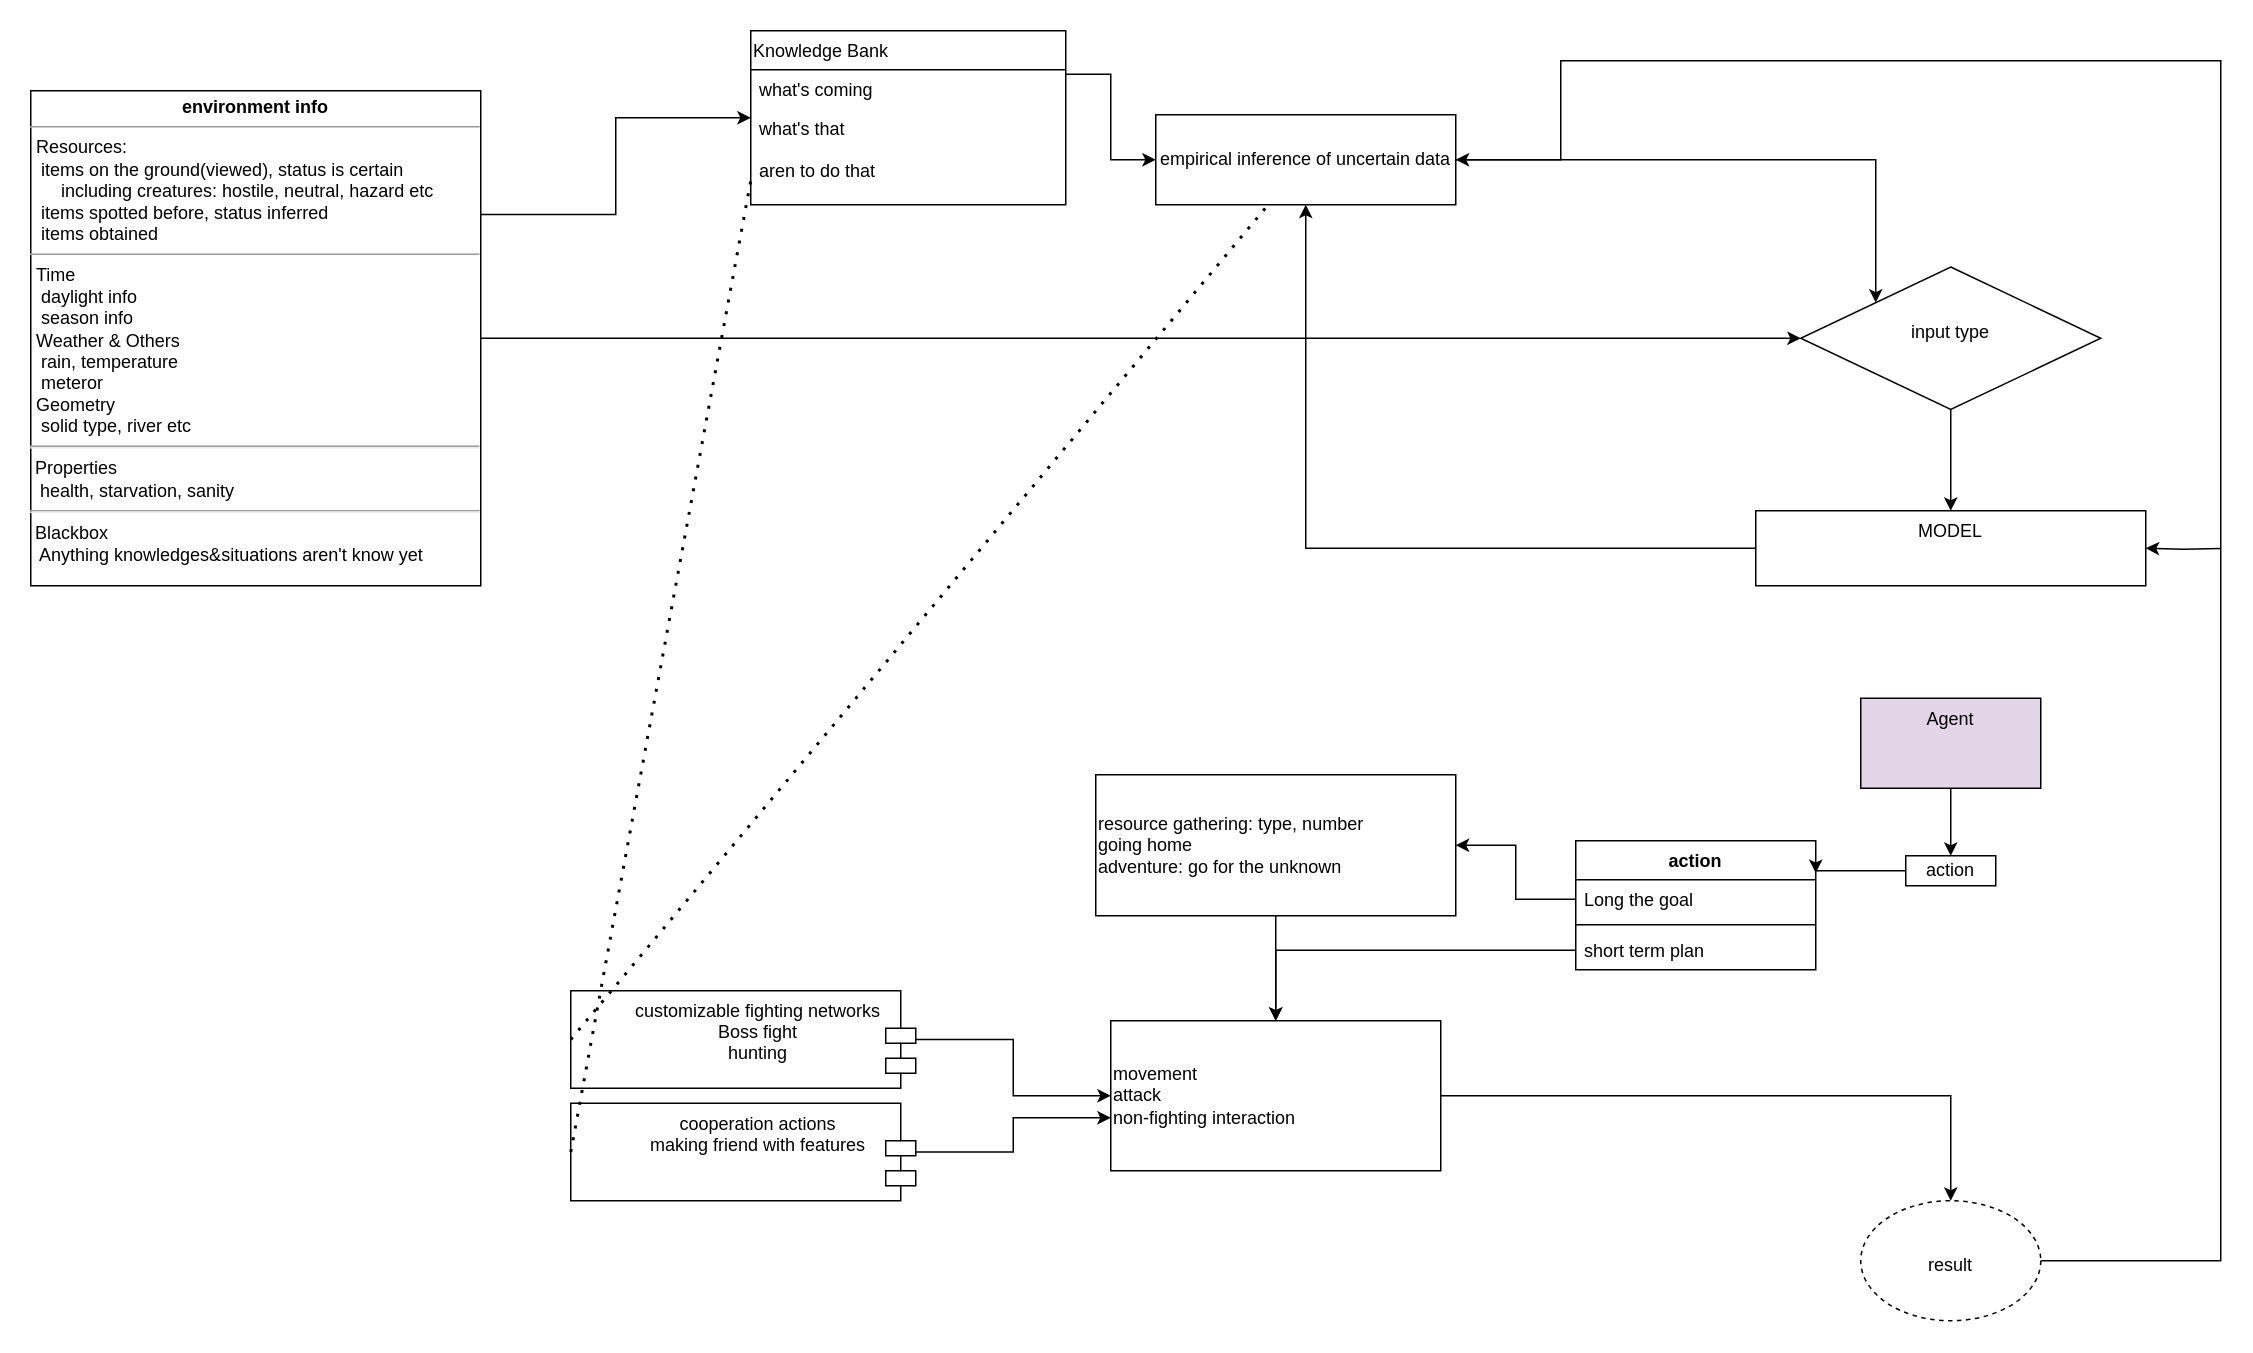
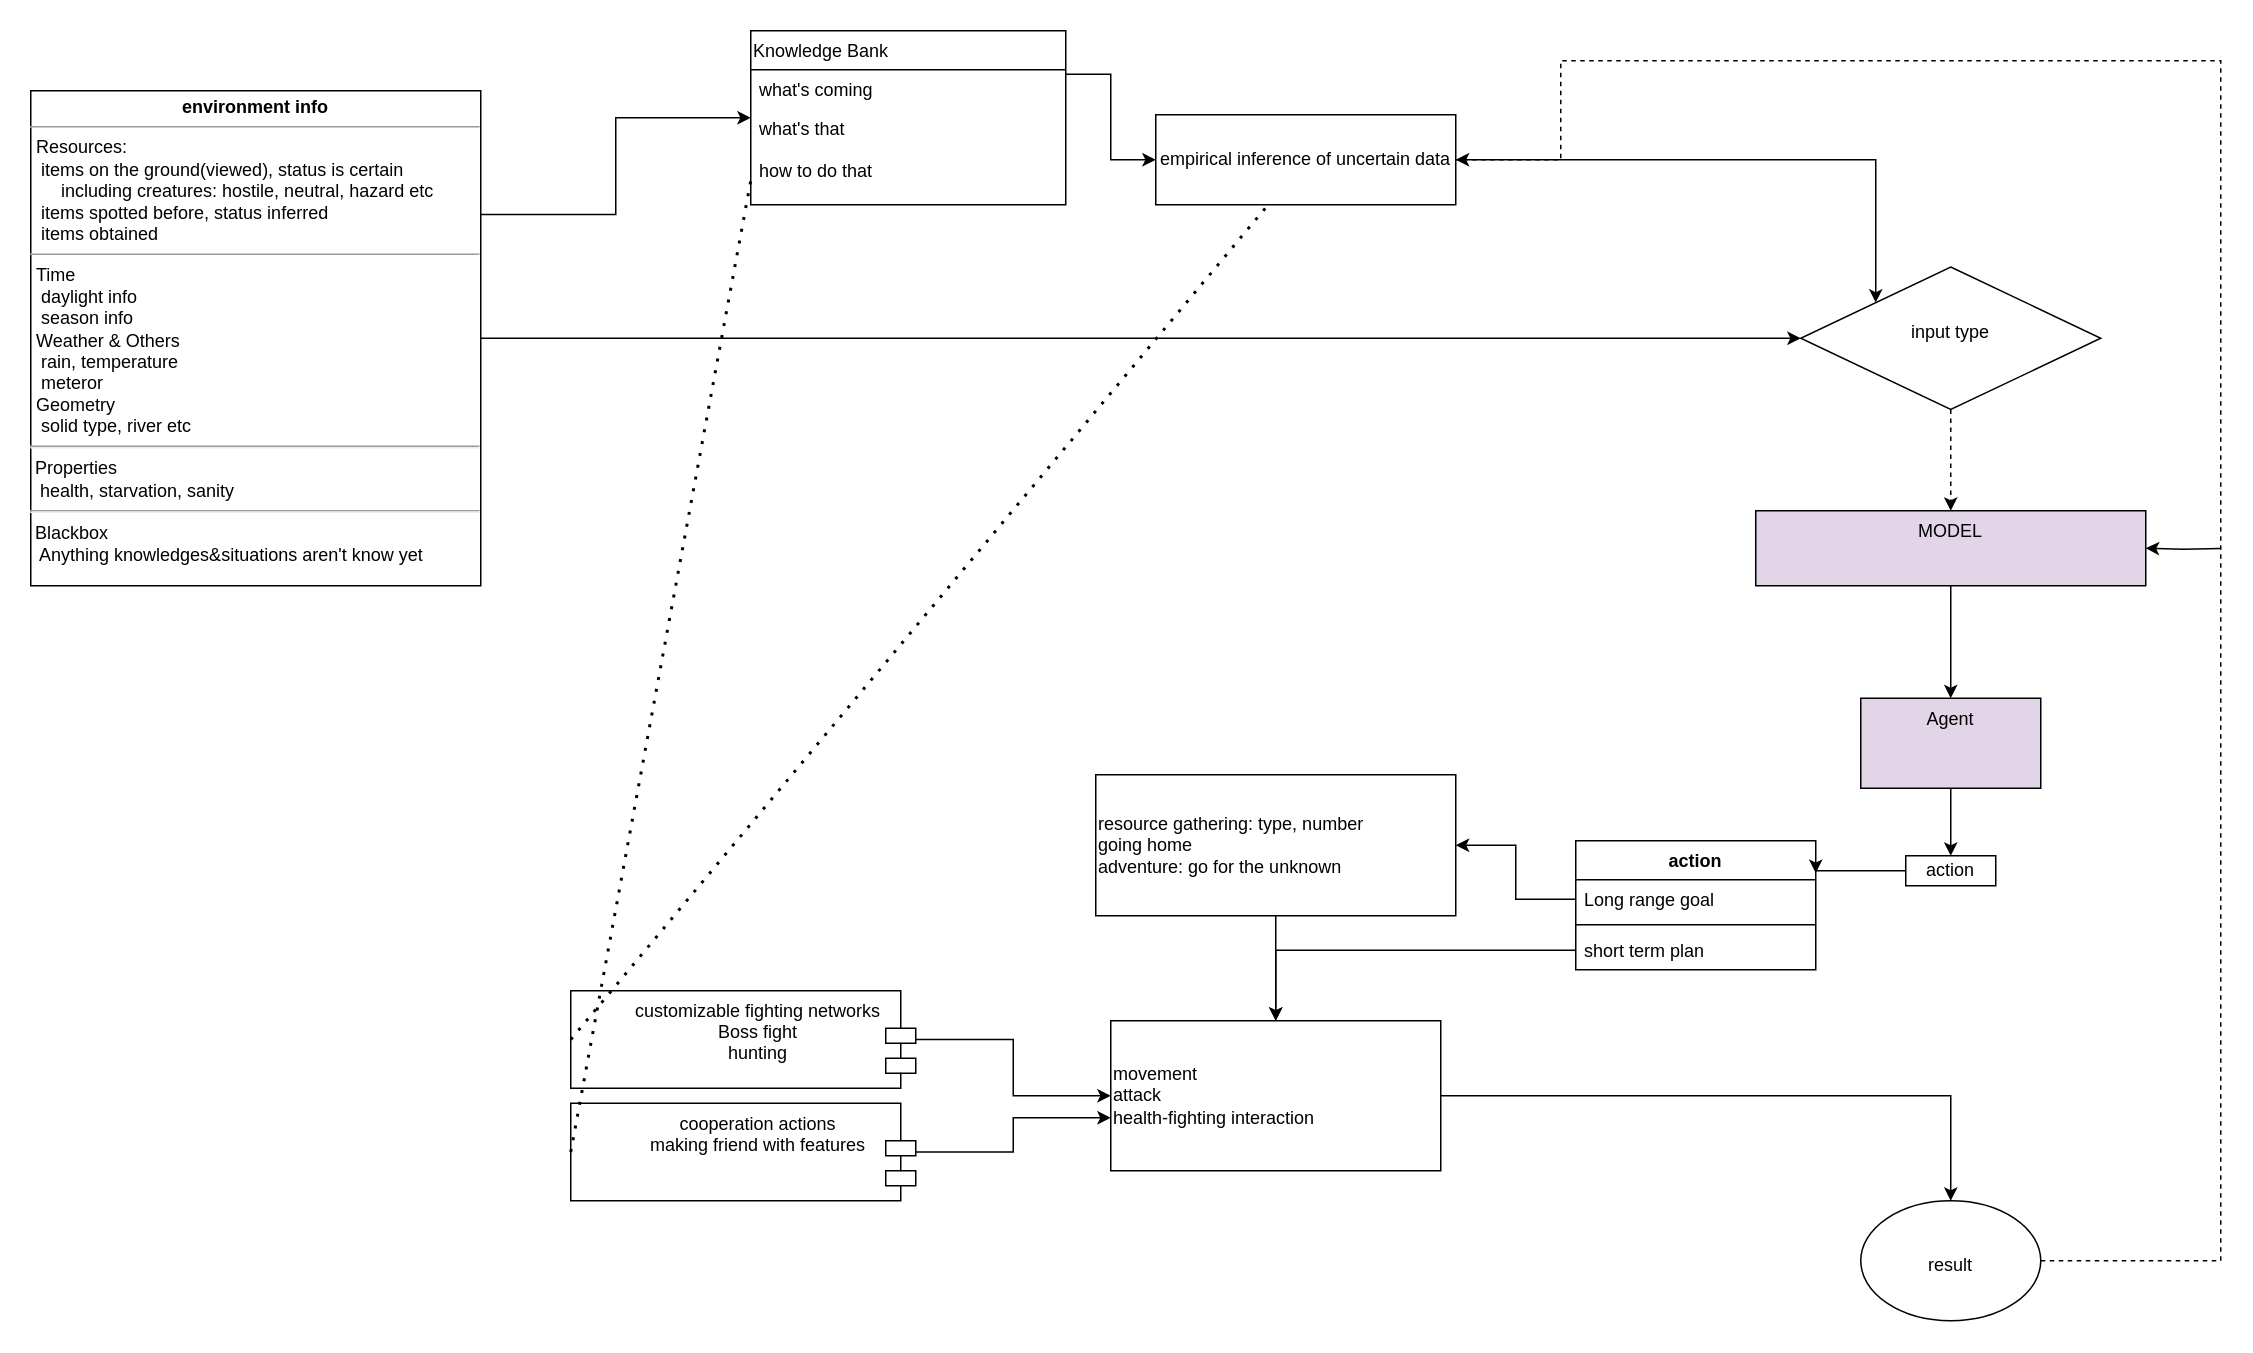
(828, 171) -> (823, 171)
(2221, 373) -> (2221, 373)
(1951, 455) -> (1951, 455)
(1365, 548) -> (1951, 637)
(1951, 548) -> (1951, 548)
(1643, 900) -> (1653, 900)
(1223, 1096) -> (1236, 1096)
(1951, 1261) -> (1951, 1261)
